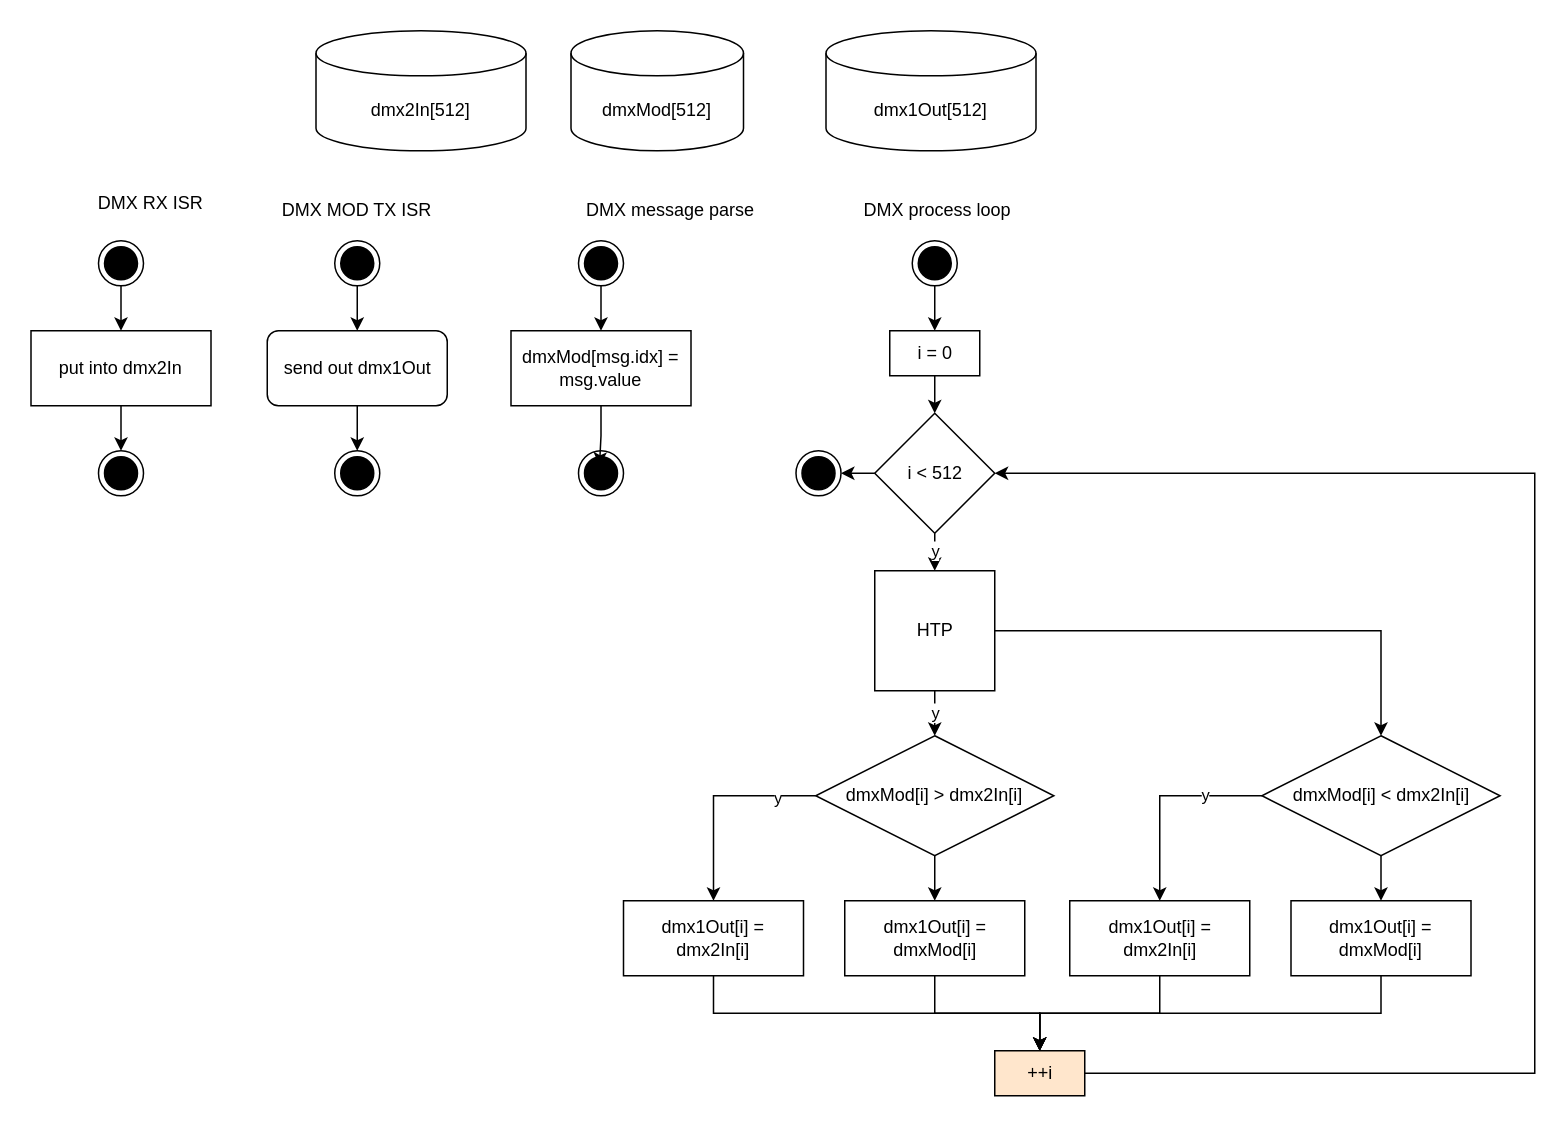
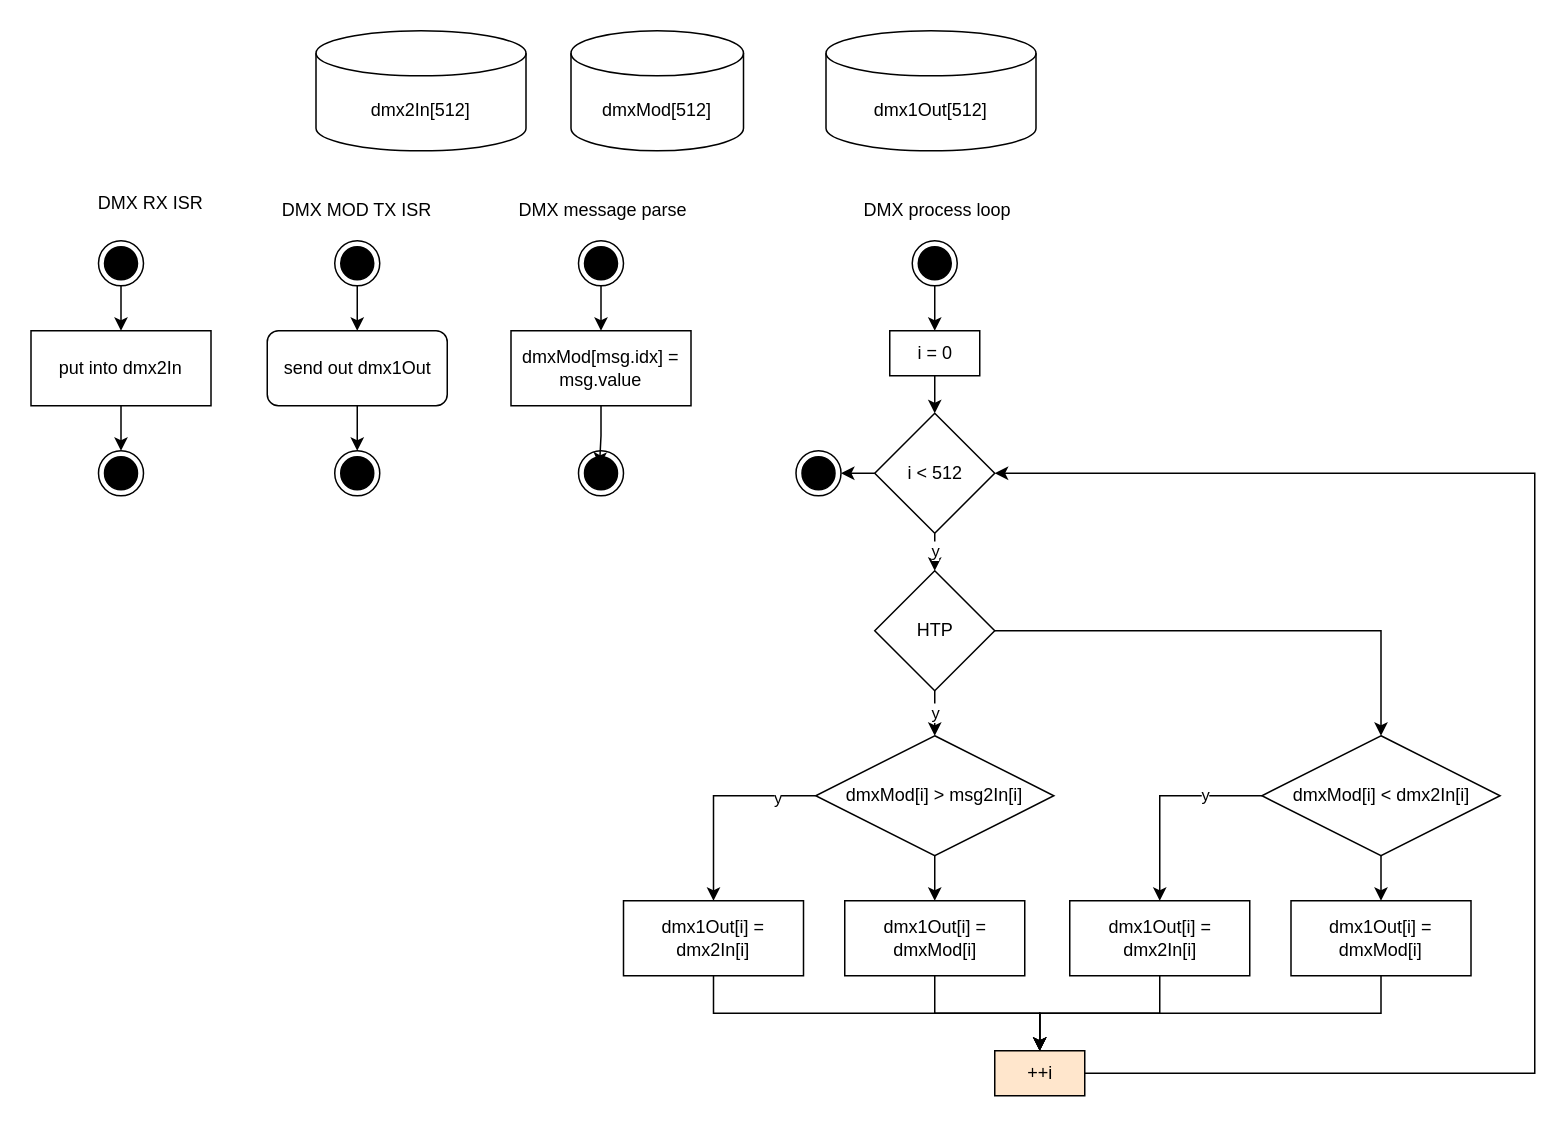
(670, 211) -> (603, 211)
(935, 631) -> (935, 631)
(935, 796) -> (935, 796)
